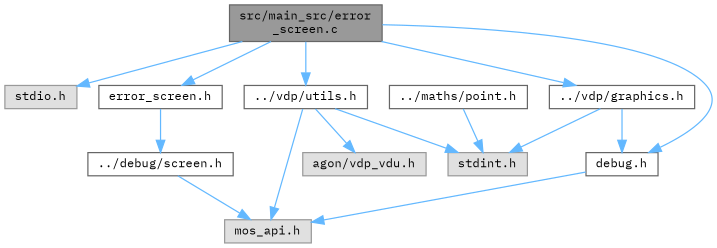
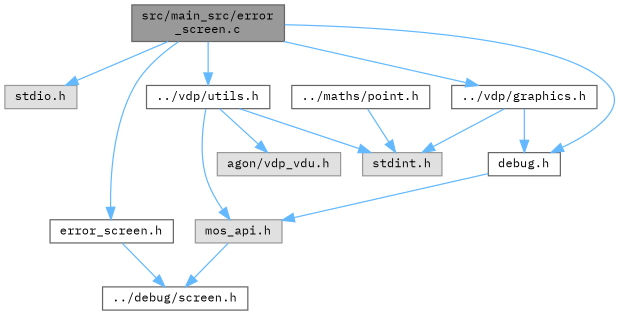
(209, 194) -> (211, 261)
